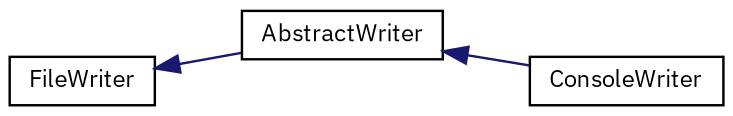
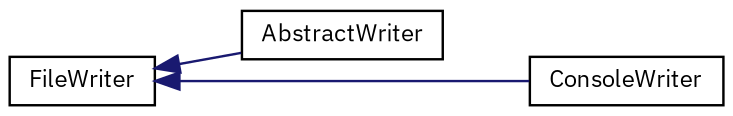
(498, 60) -> (354, 81)
